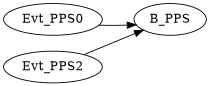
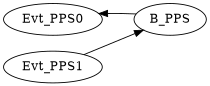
(113, 25) -> (122, 14)
(53, 67) -> (53, 67)
